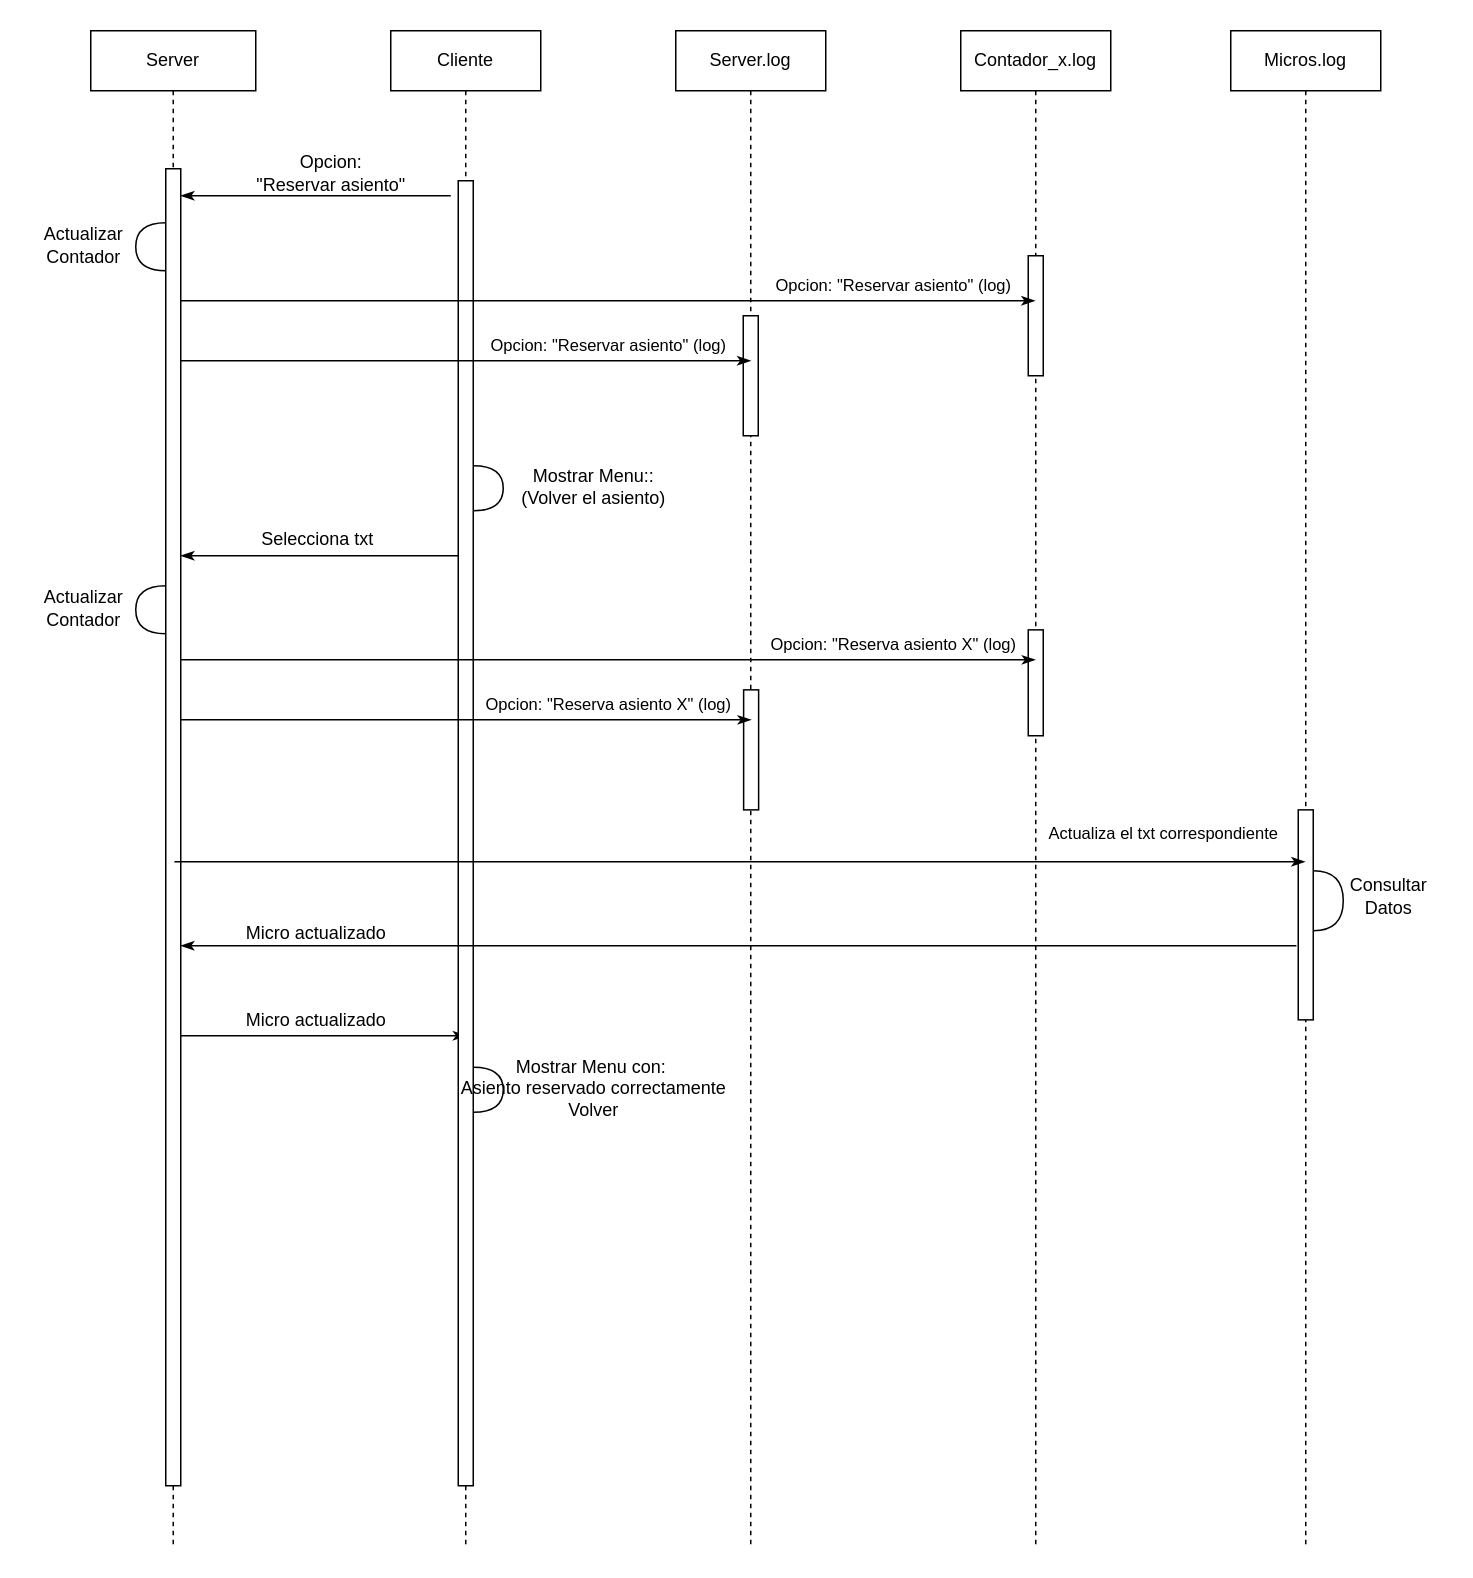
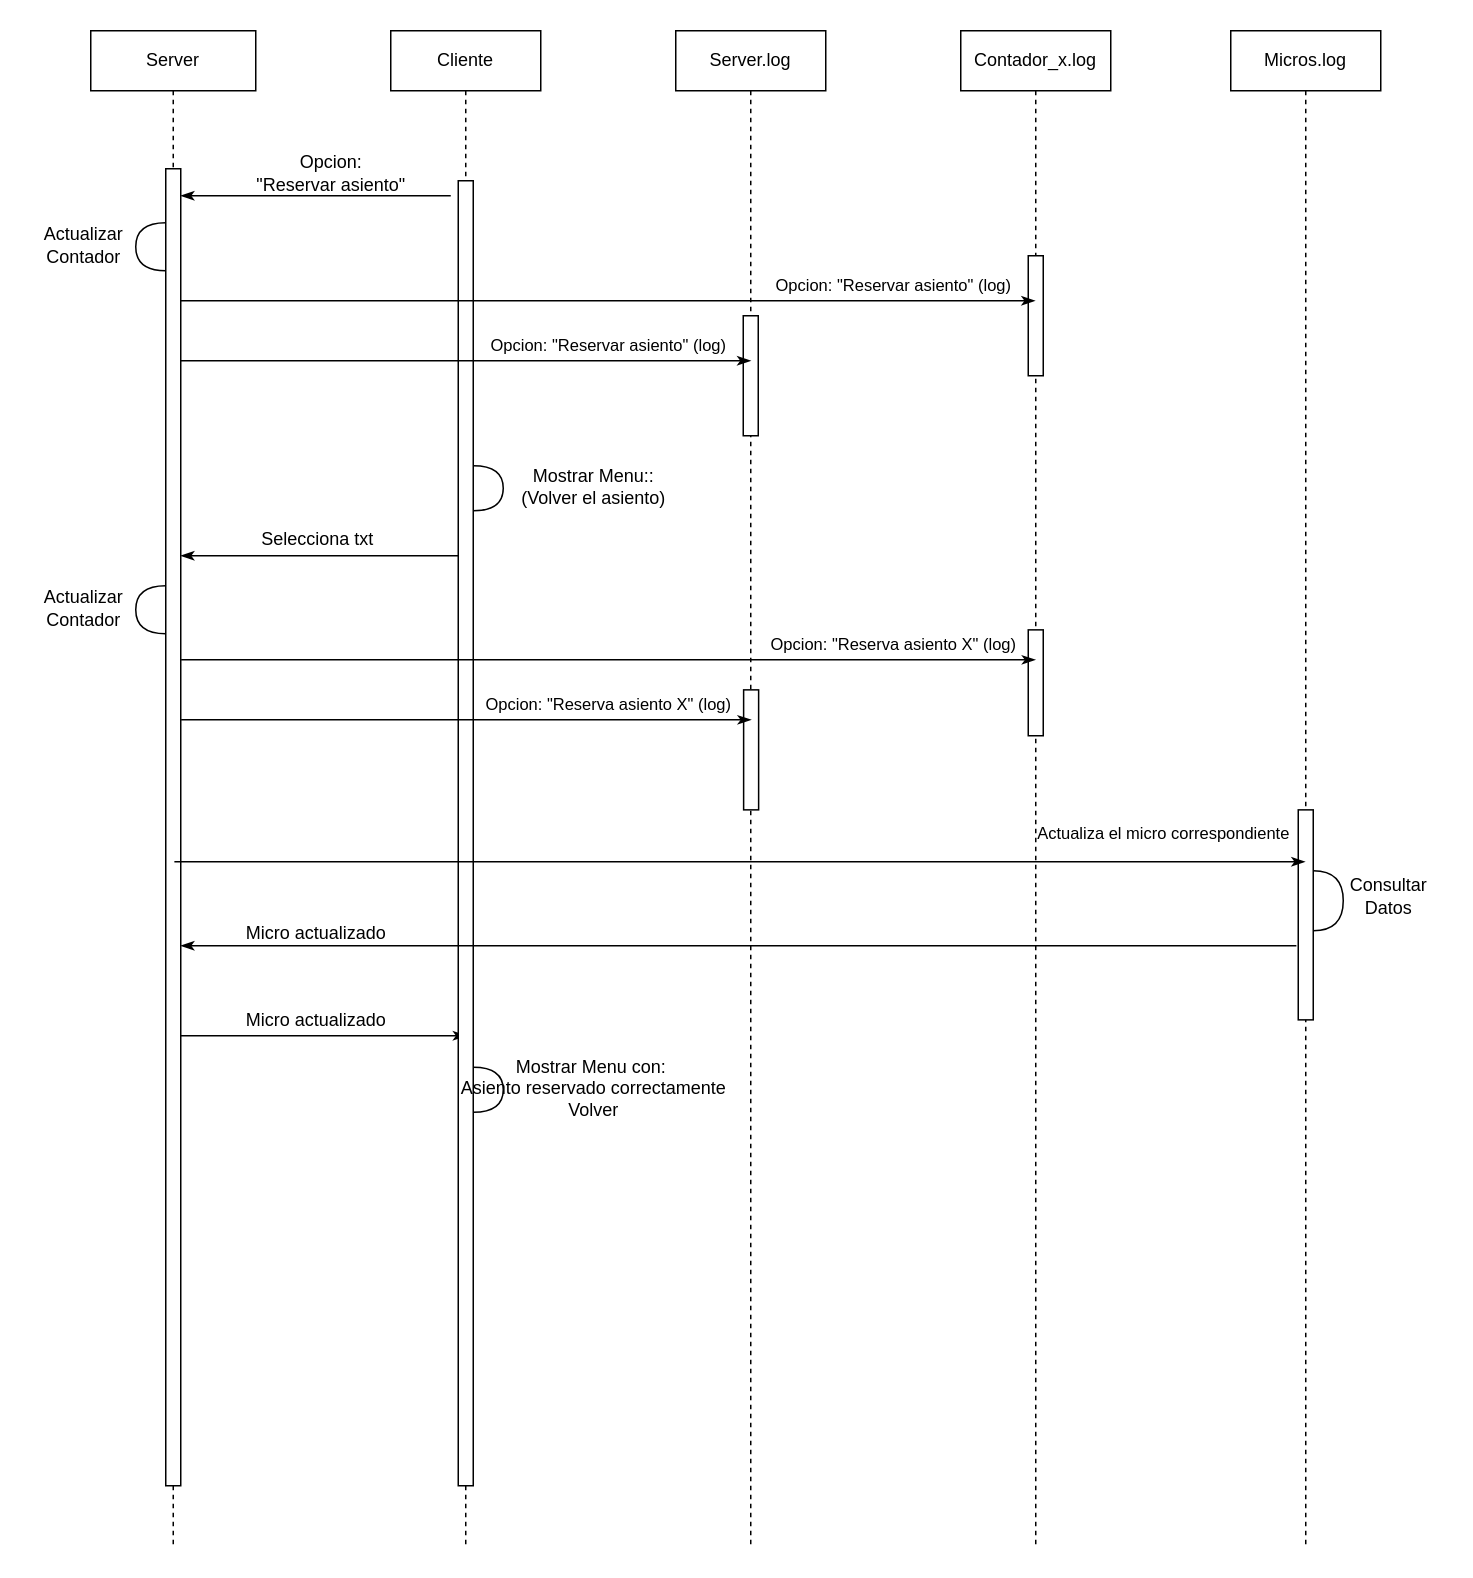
(1164, 833) -> (1164, 833)
